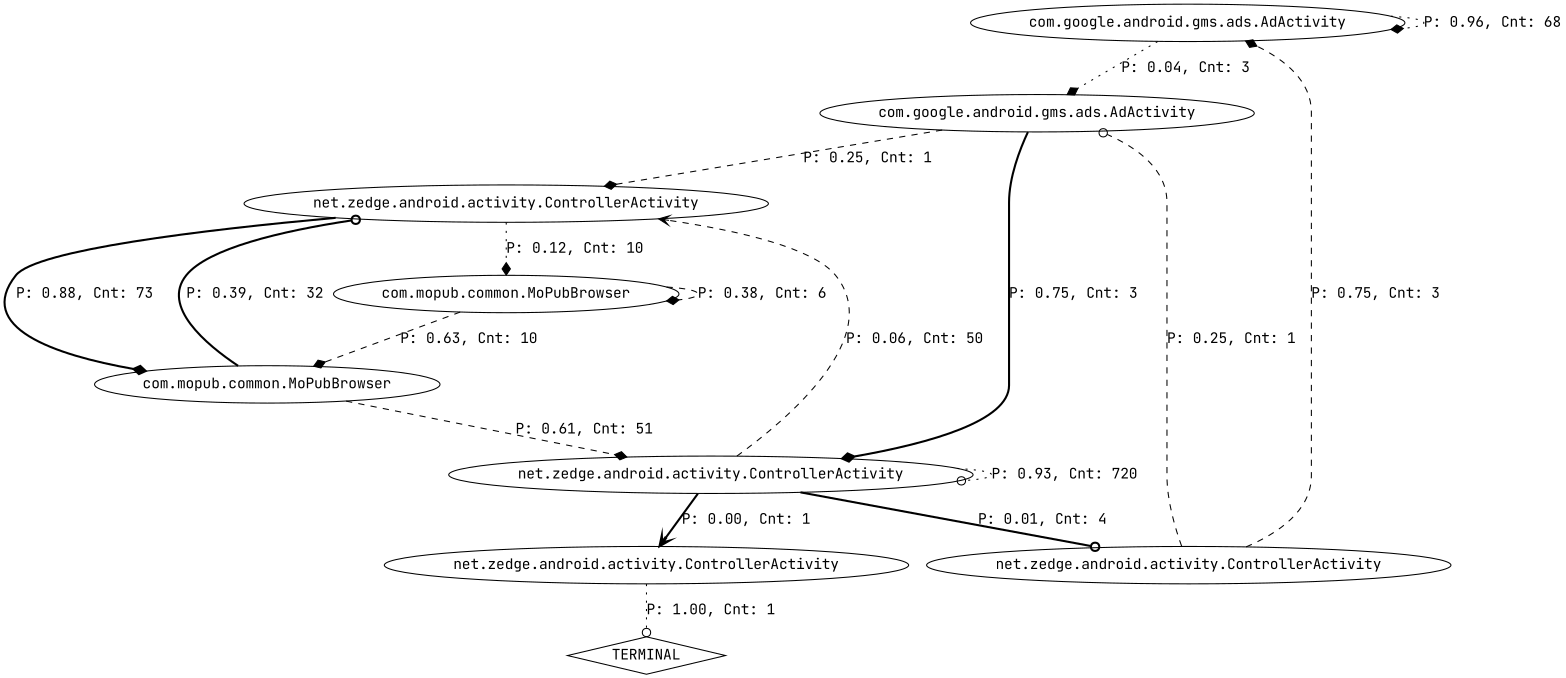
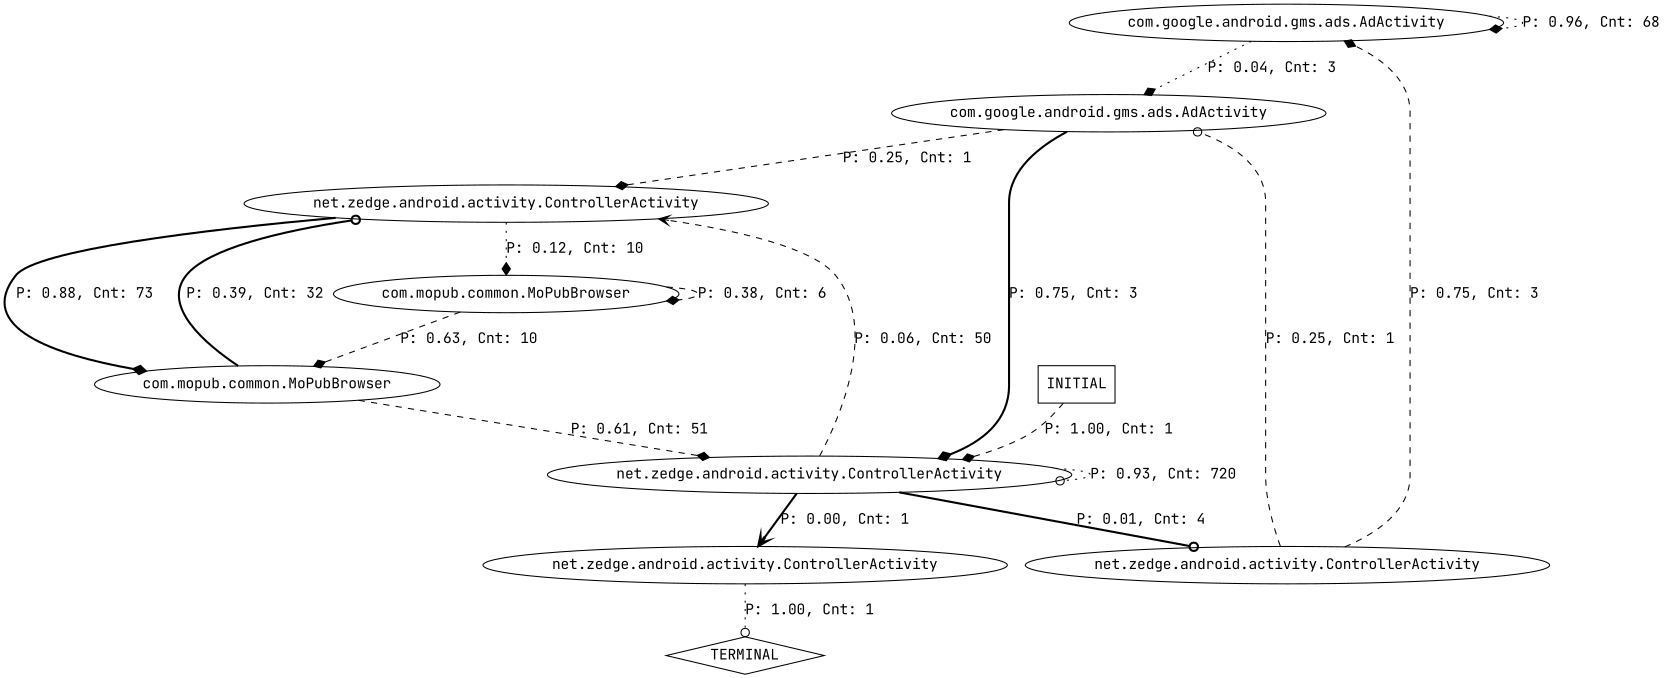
none -> (1077, 384)
